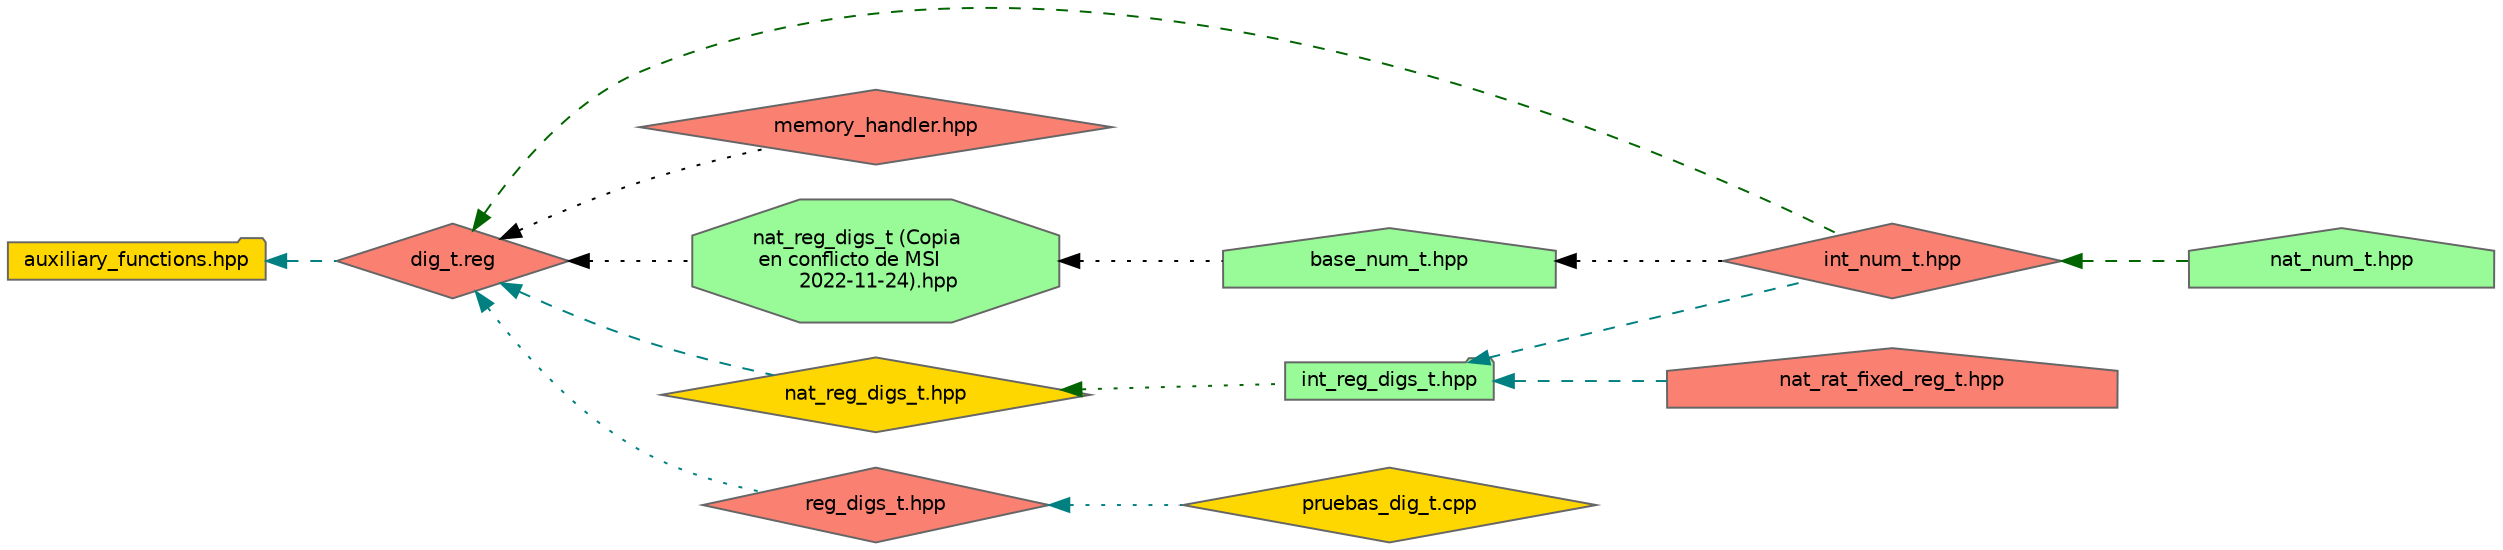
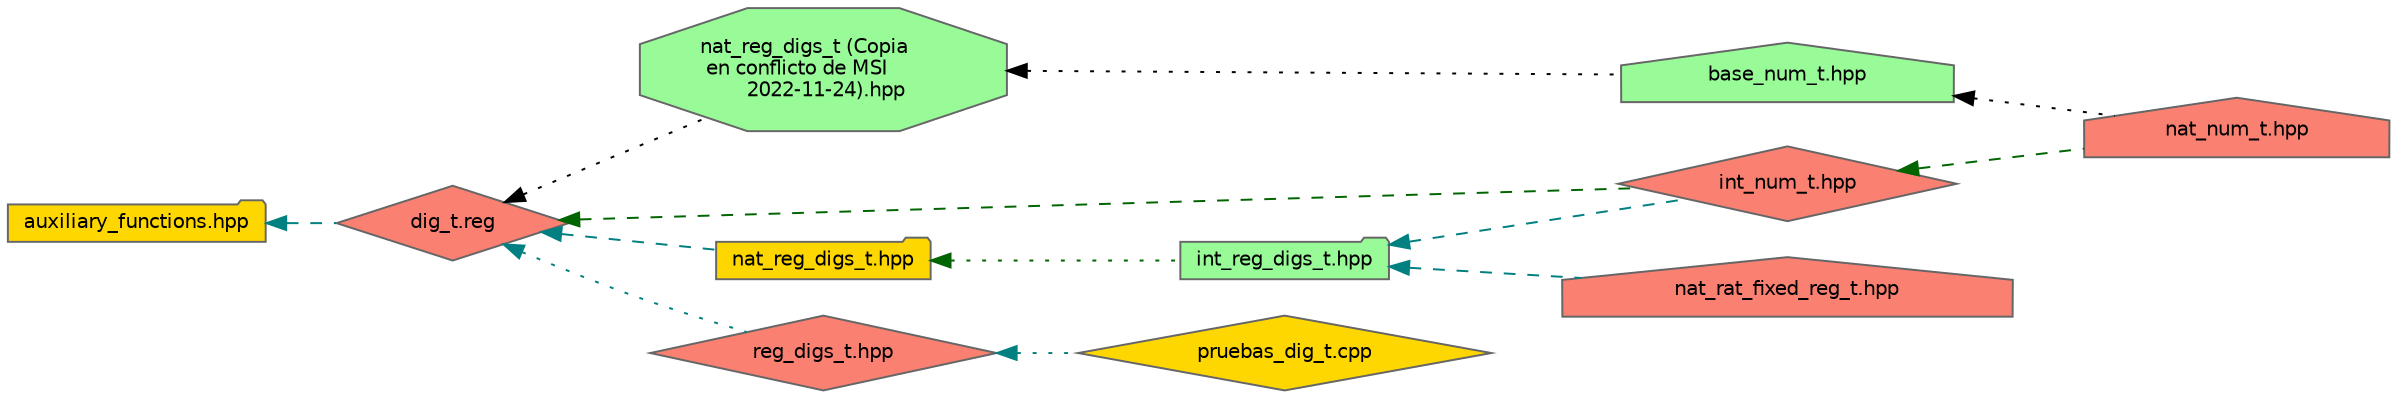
(876, 127) -> none
(1649, 261) -> (2044, 107)
(2342, 261) -> (2237, 131)
(876, 395) -> (823, 261)
